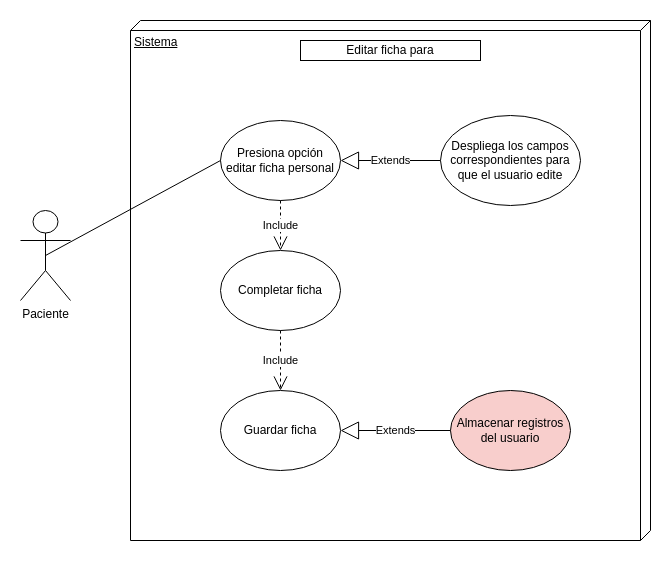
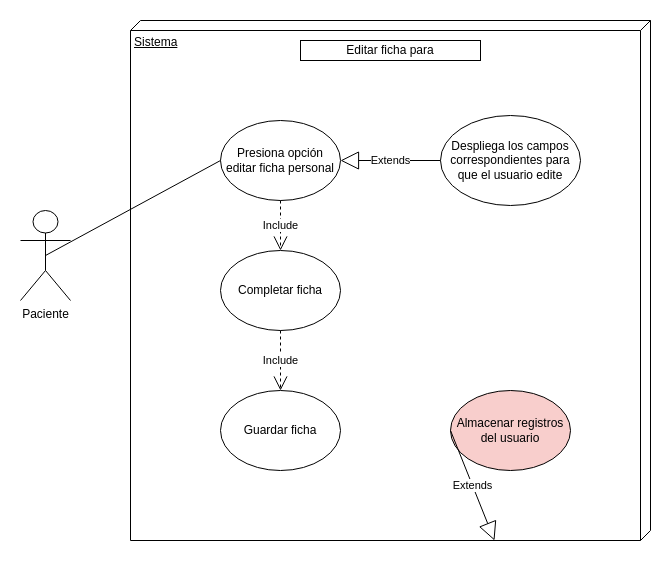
(405, 431) -> (469, 477)
